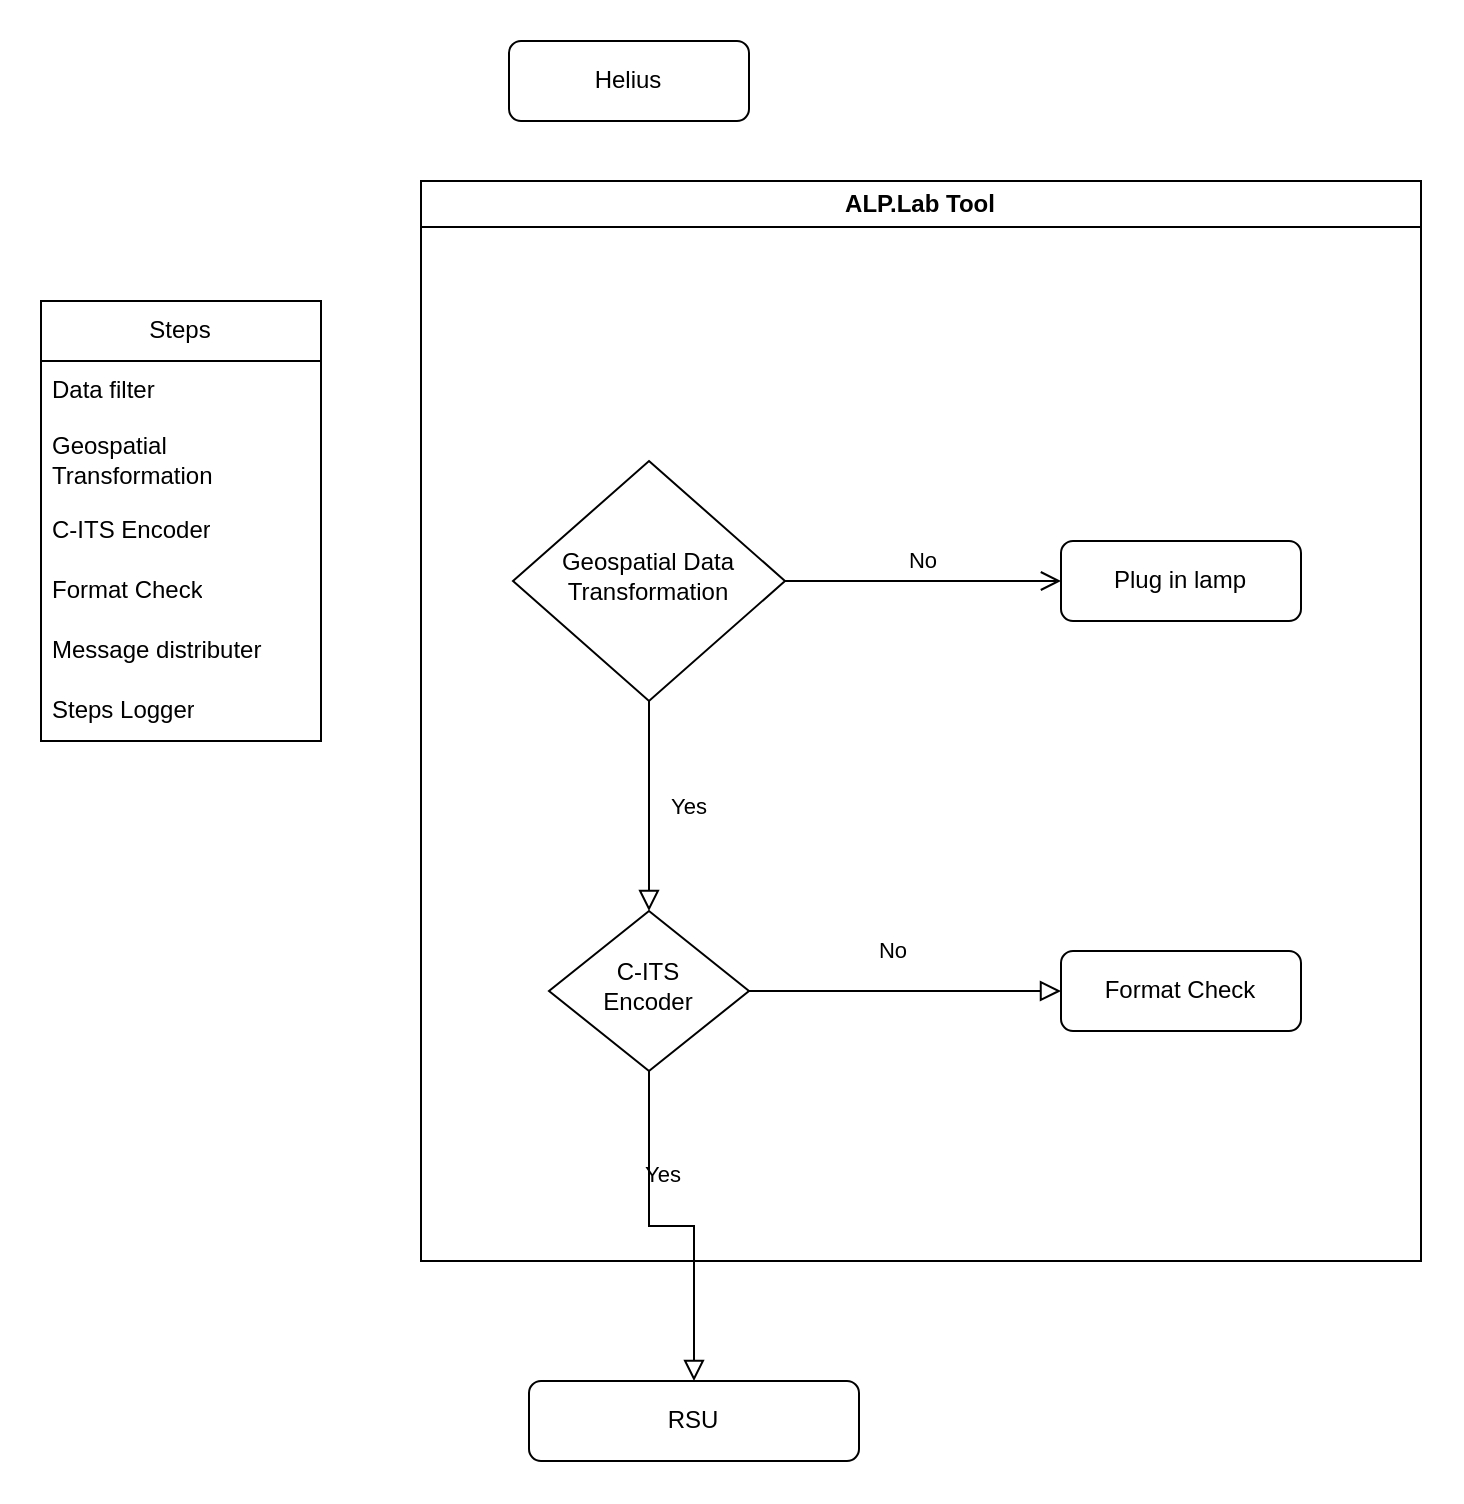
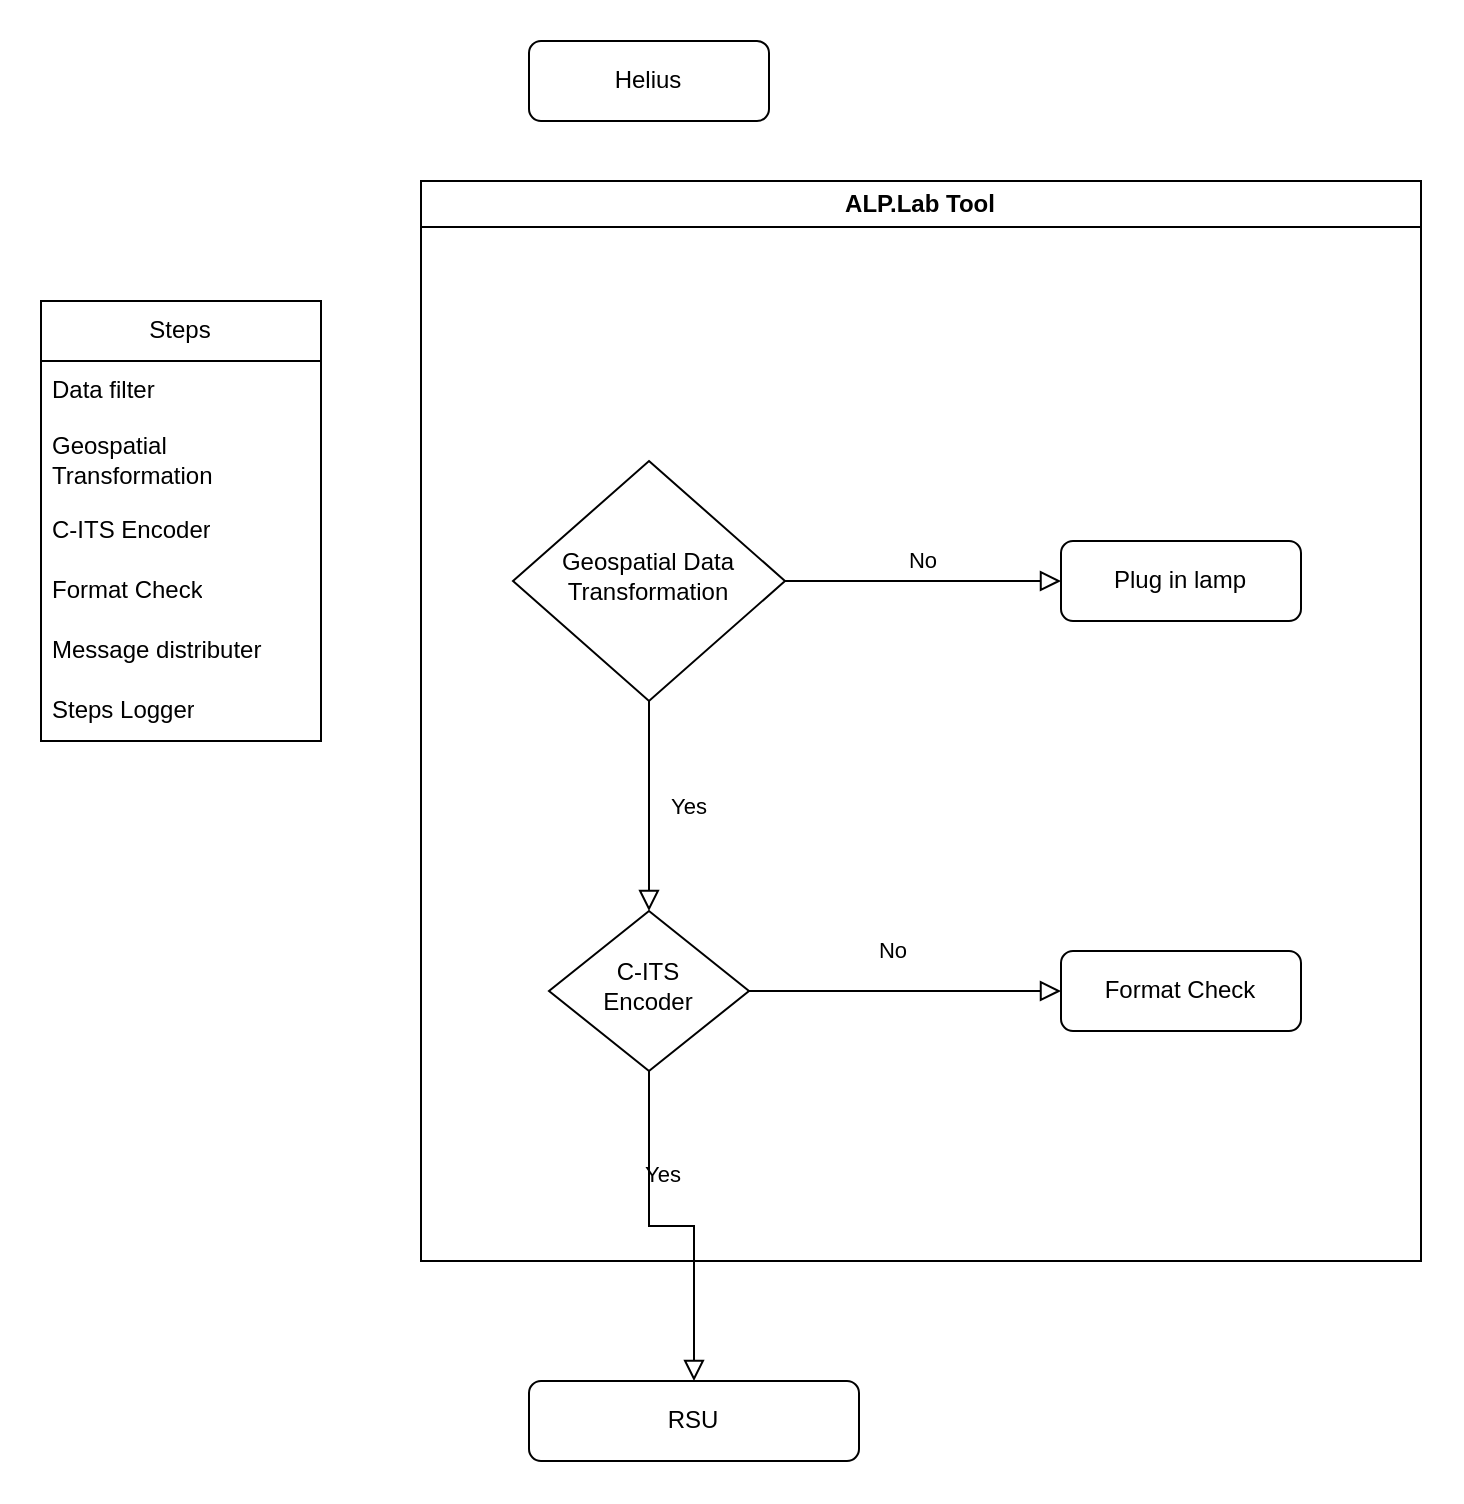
(629, 81) -> (649, 81)
(1047, 581) -> (1039, 581)
